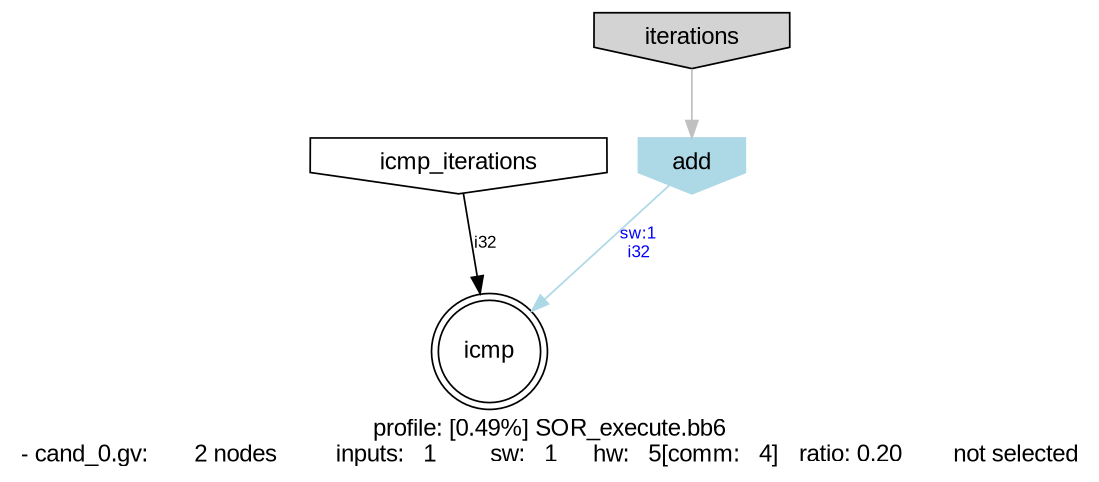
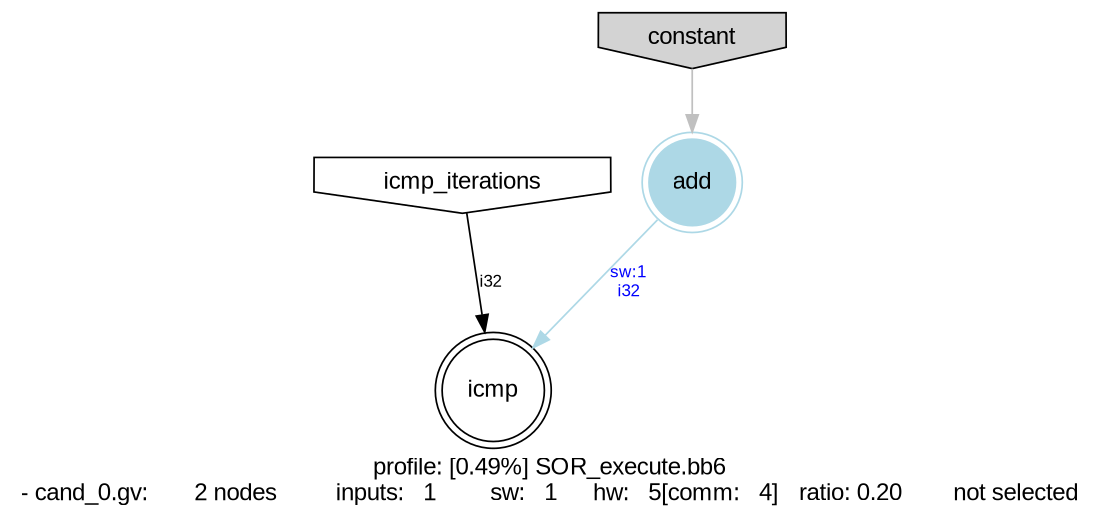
(692, 38) -> (692, 38)
(692, 163) -> (692, 182)
